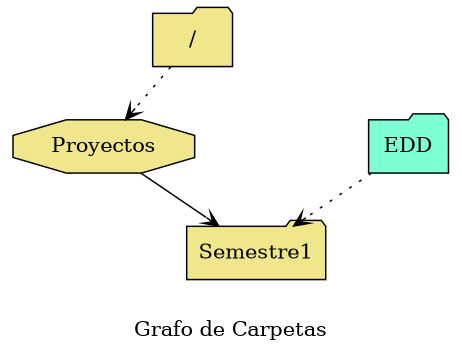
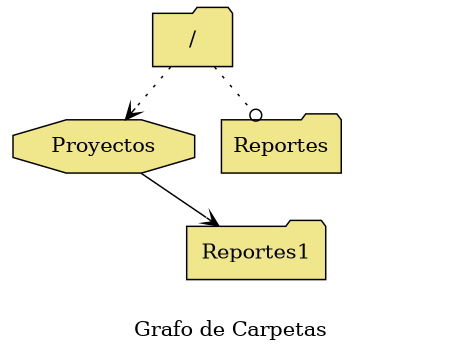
none -> (281, 146)
(409, 146) -> none
(256, 253) -> (256, 253)
